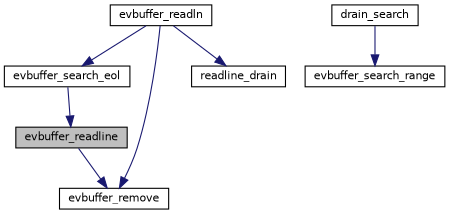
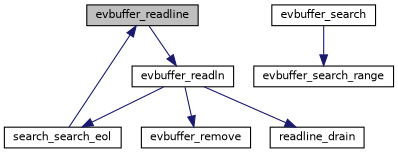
(375, 15) -> (324, 15)
(67, 76) -> (63, 138)
(90, 164) -> (160, 41)
